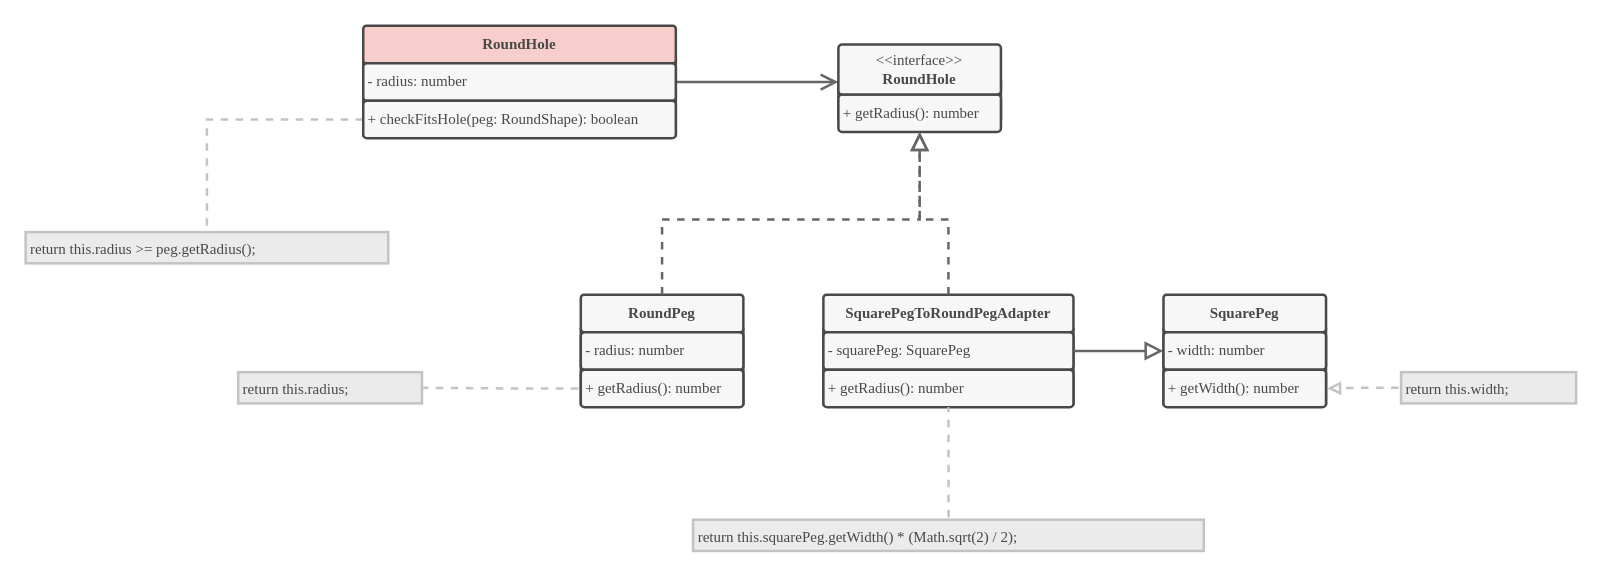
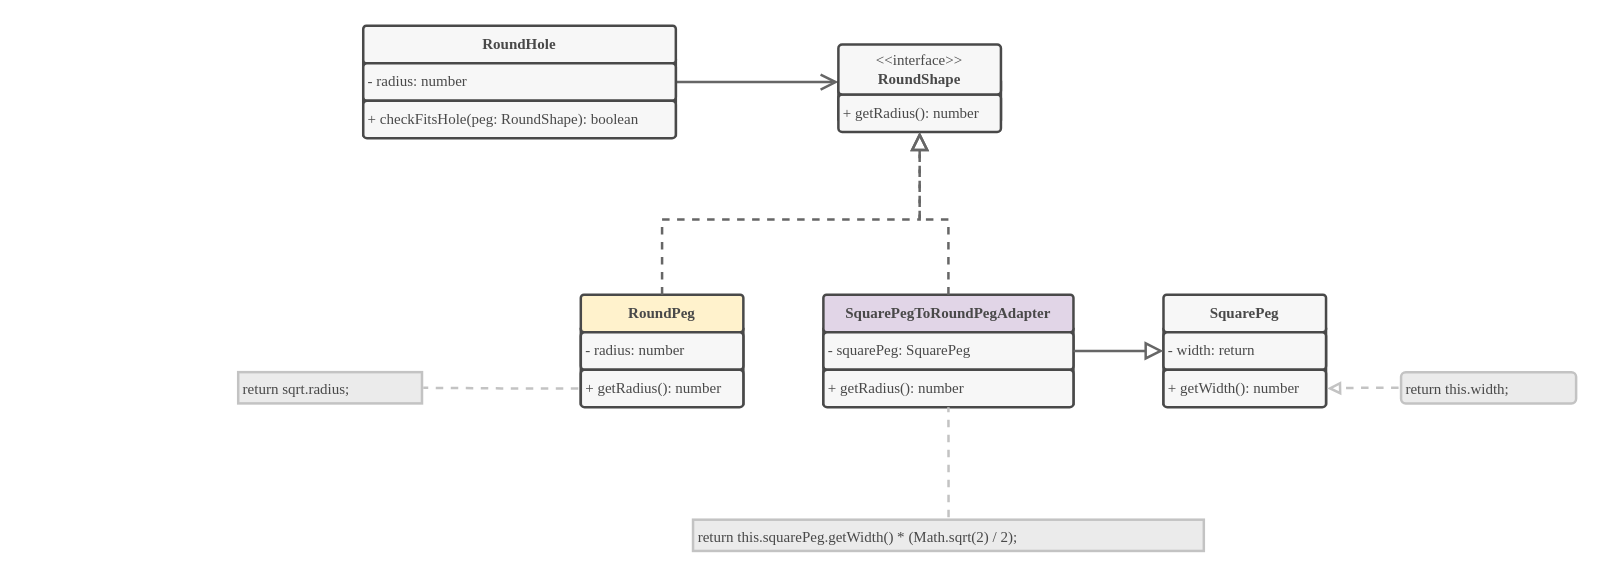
(519, 44) -> (519, 44)
(919, 69) -> (919, 69)
(229, 119) -> none
(207, 248) -> none
(662, 313) -> (662, 313)
(948, 313) -> (948, 313)
(1223, 351) -> (1223, 351)
(313, 388) -> (315, 388)
(1488, 388) -> (1488, 388)
